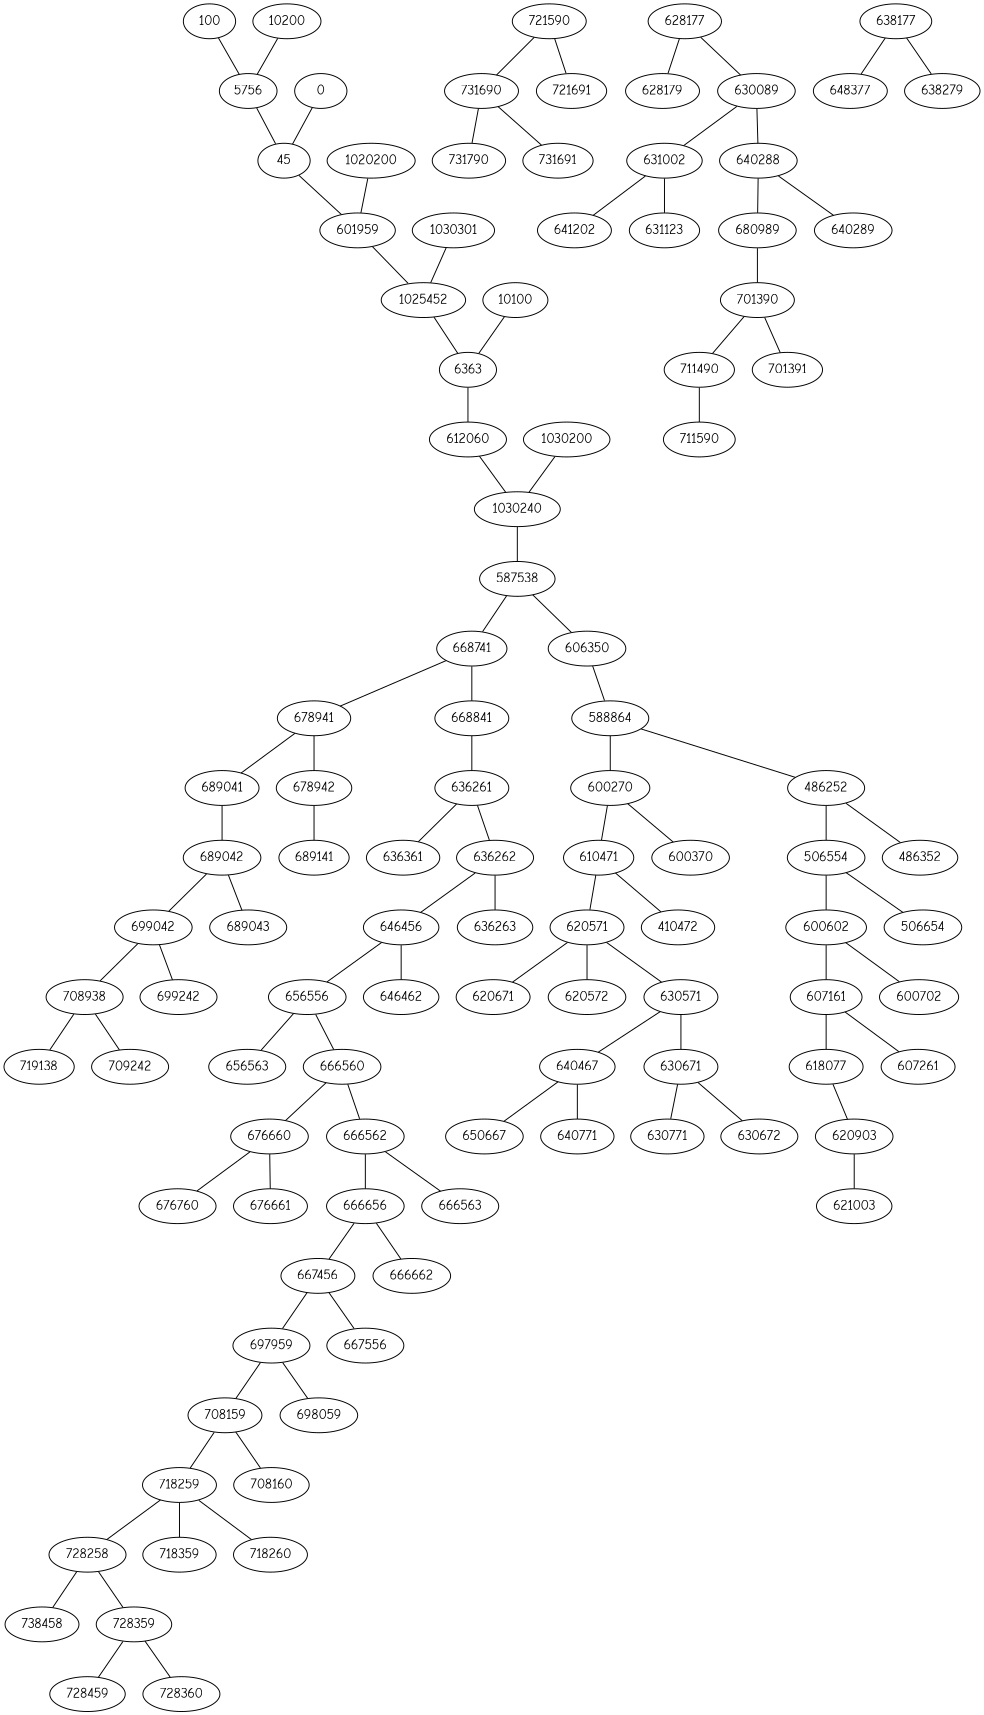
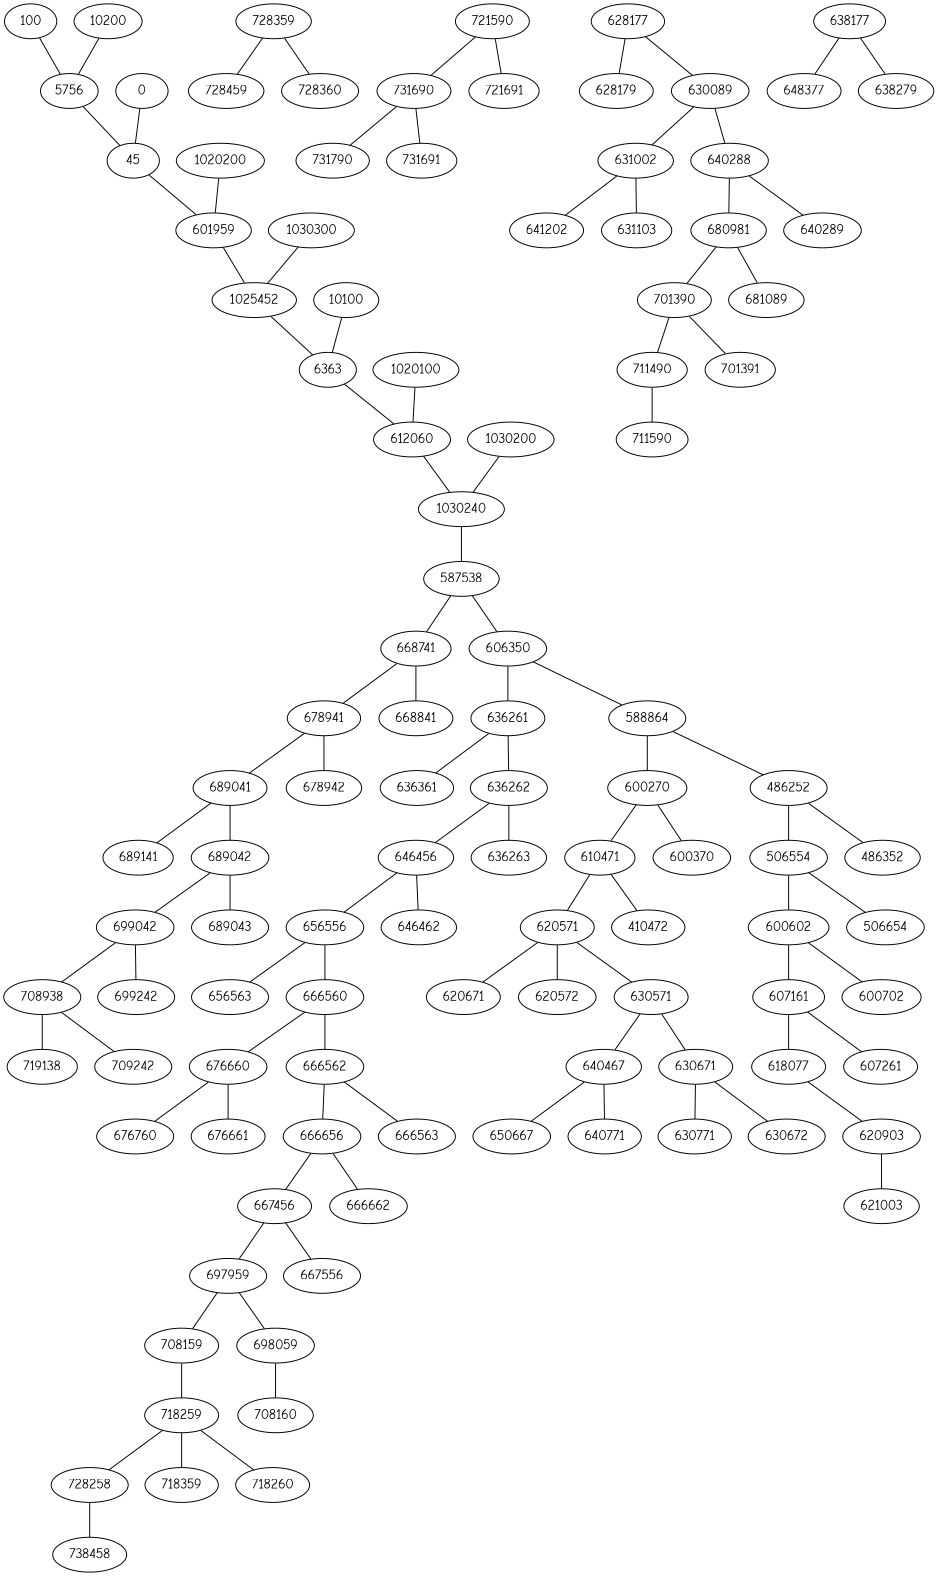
(453, 230) -> (311, 230)
(664, 230) -> (637, 230)
(757, 230) -> (729, 230)
none -> (766, 300)
none -> (416, 370)
(472, 753) -> (508, 684)
(314, 823) -> (184, 823)
(248, 1450) -> (276, 1381)
(111, 1590) -> none
